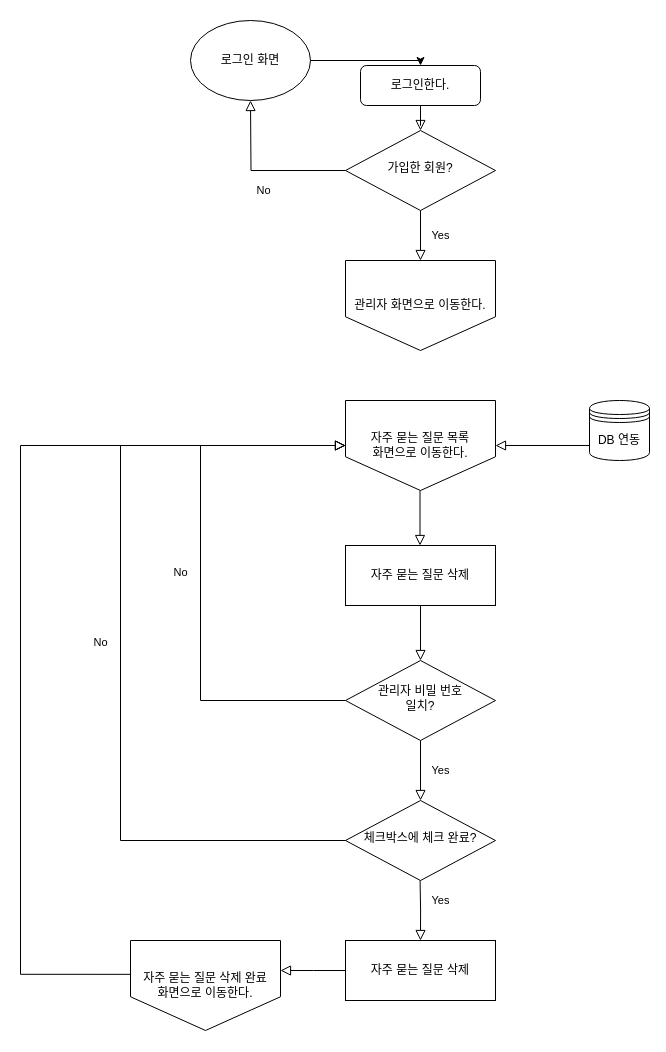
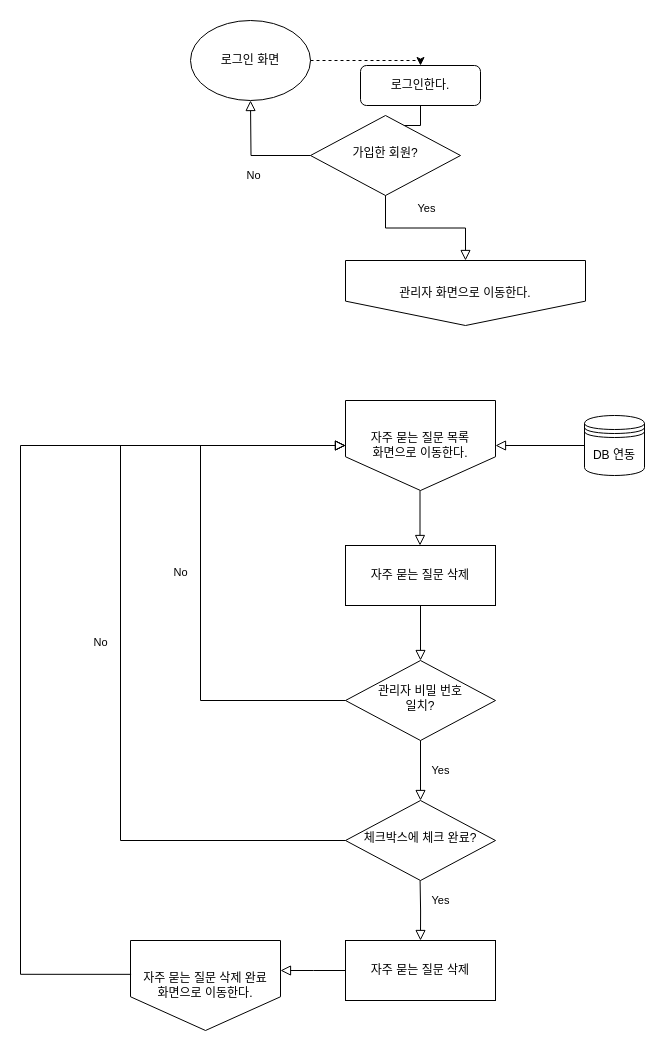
(365, 61) -> (365, 61)
(421, 171) -> (386, 156)
(421, 306) -> (466, 293)
(620, 431) -> (615, 446)
